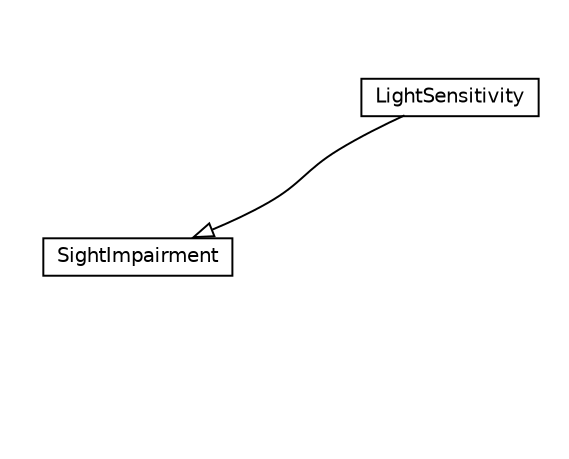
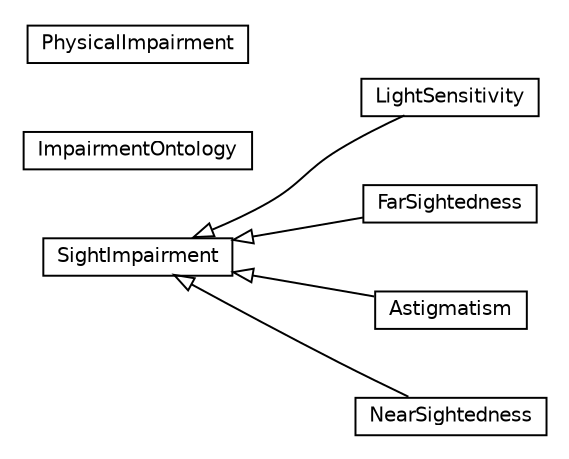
none -> (138, 43)
none -> (138, 150)
none -> (450, 203)
none -> (450, 309)
none -> (450, 416)
